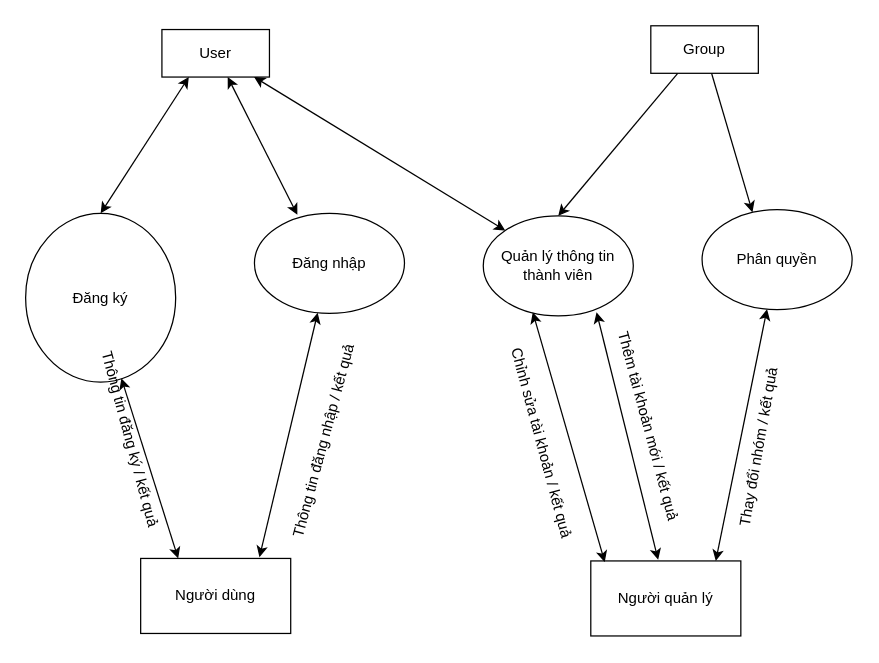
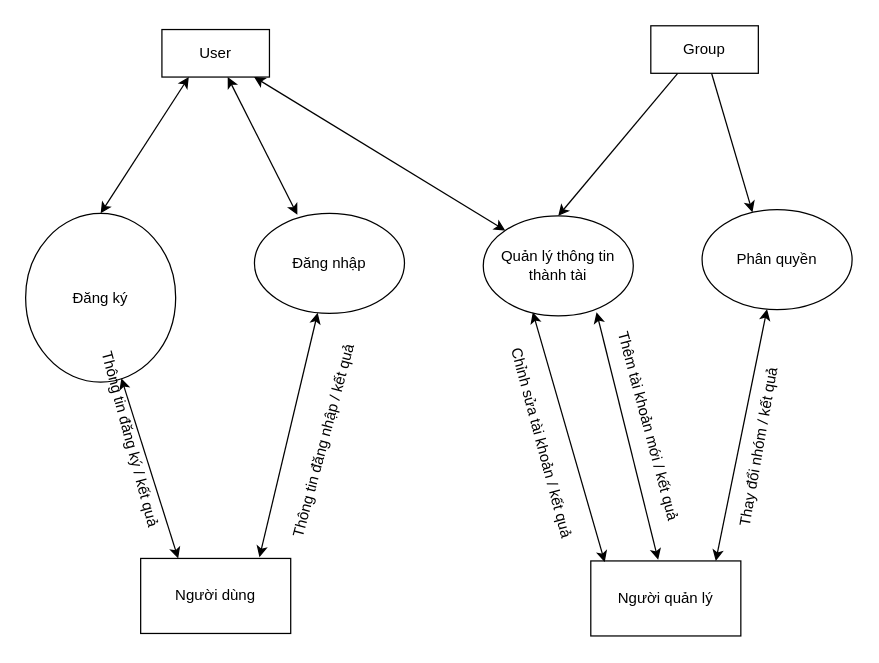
(558, 266) -> (558, 266)
